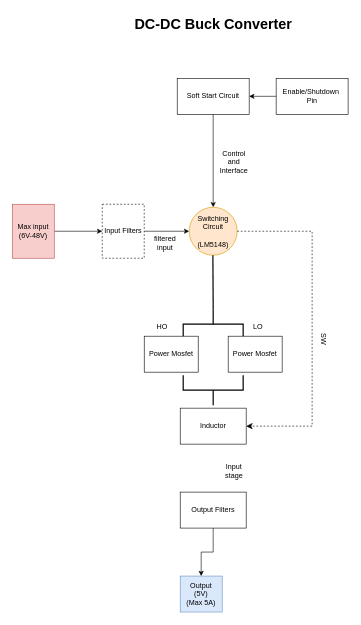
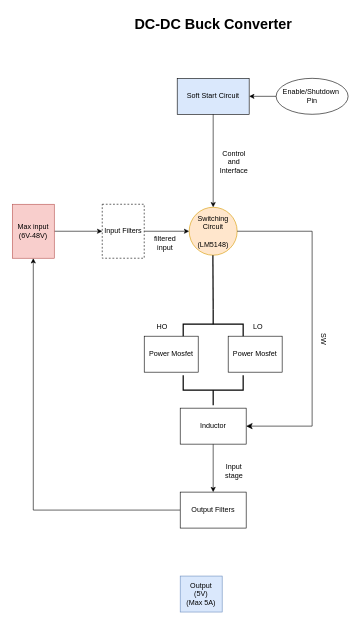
(213, 96) -> (213, 96)
(312, 96) -> (312, 96)
(312, 321) -> (312, 321)
none -> (213, 486)
(201, 552) -> (33, 510)
